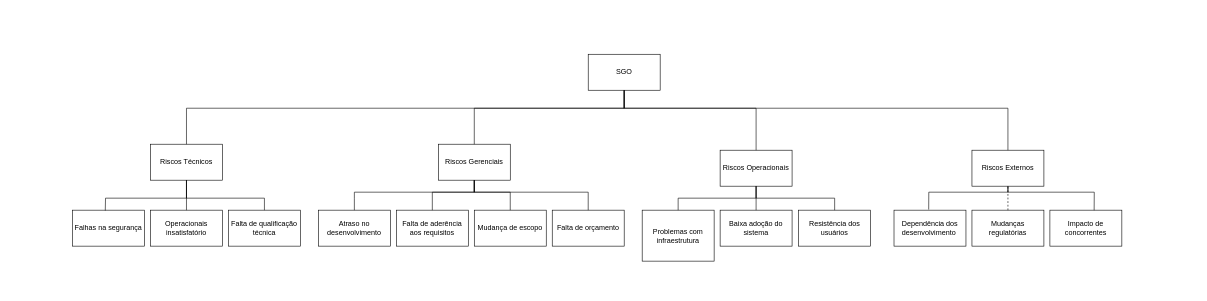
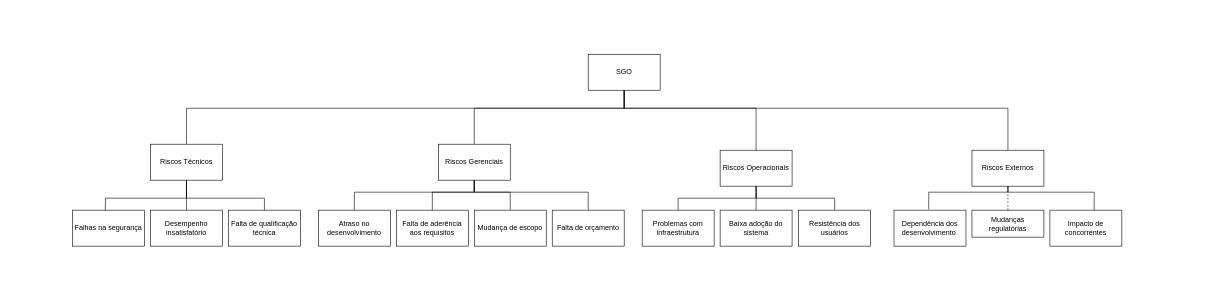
(186, 228) -> (186, 228)
(1008, 228) -> (1008, 224)
(678, 236) -> (678, 228)
